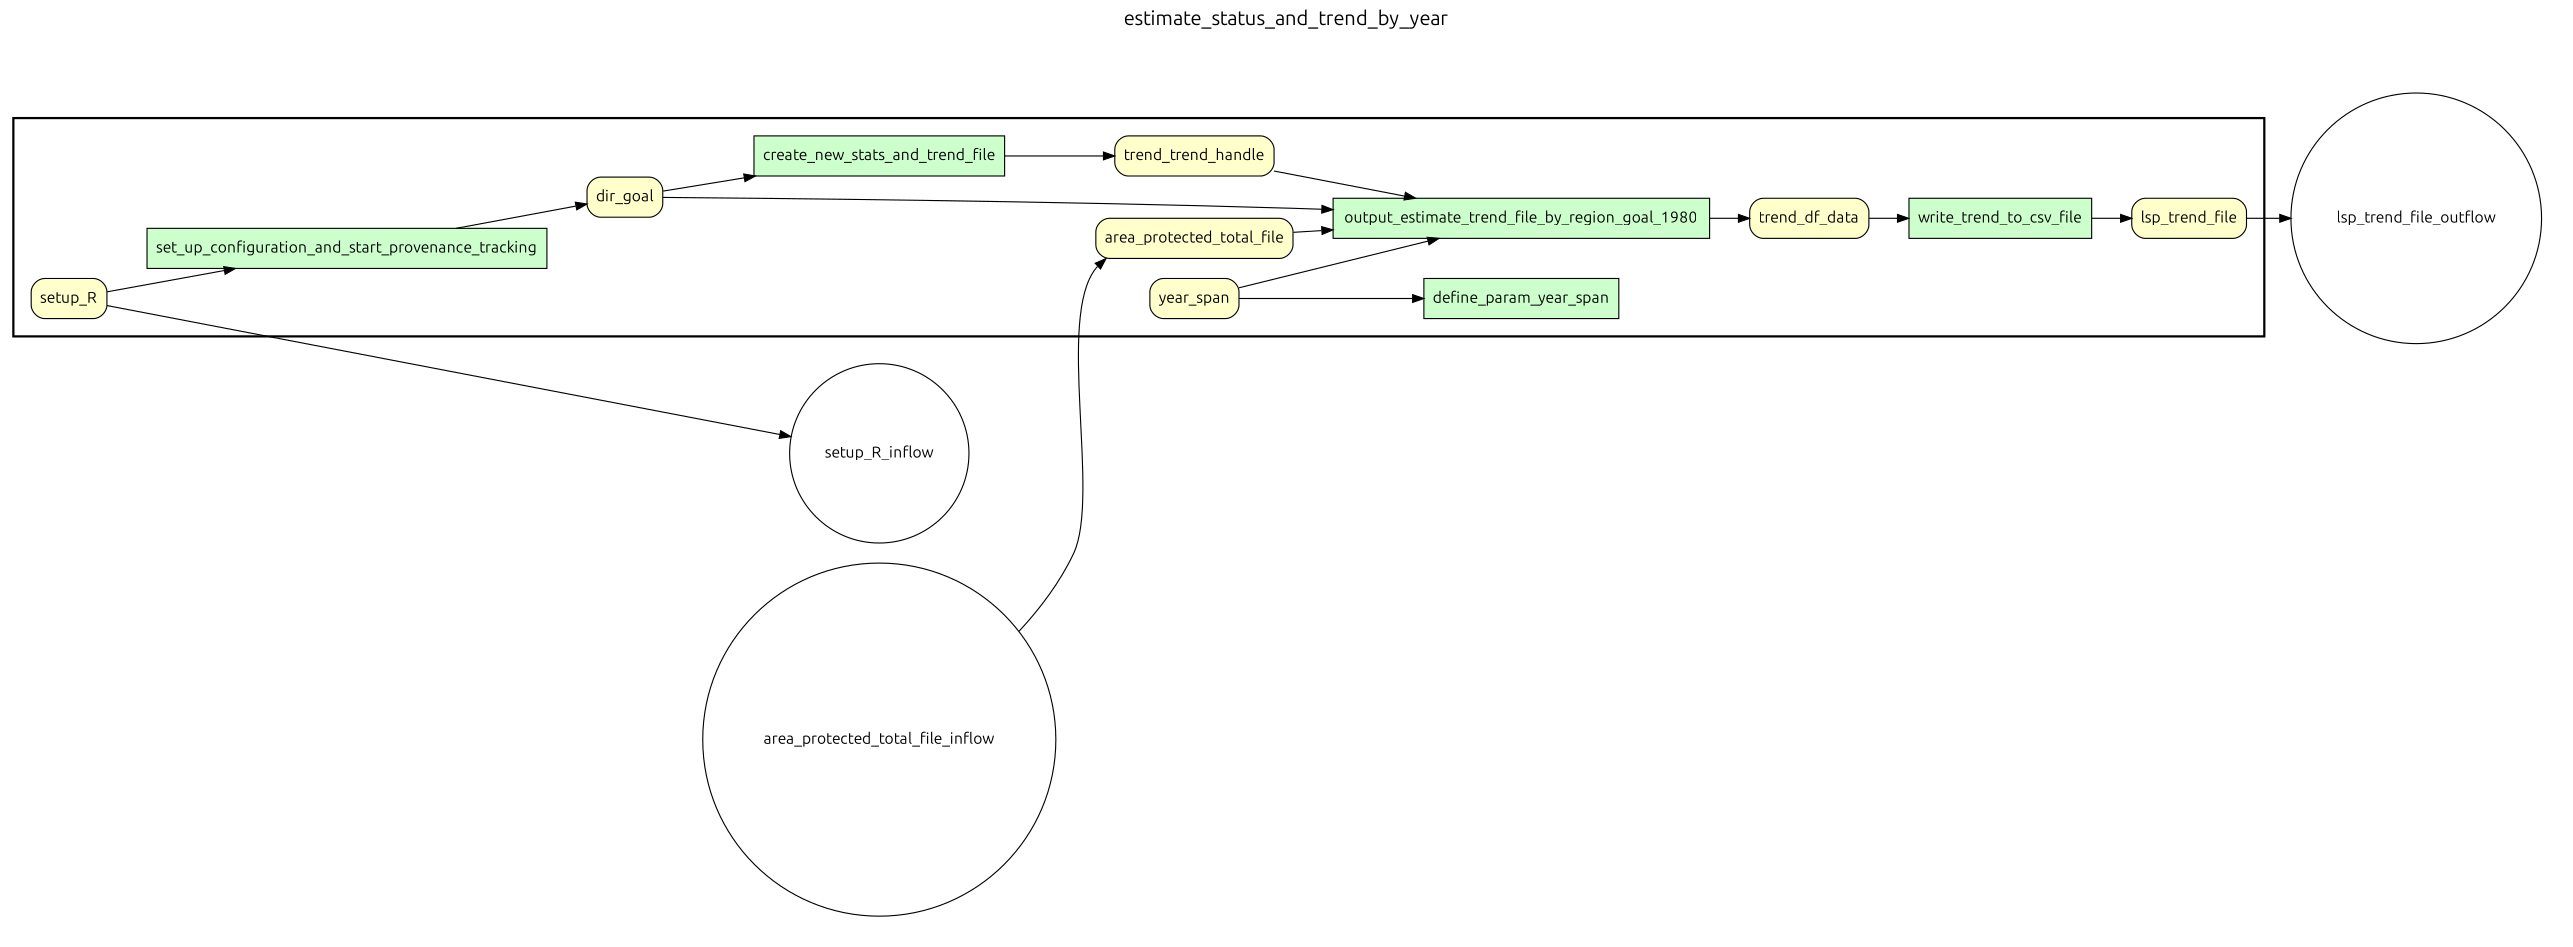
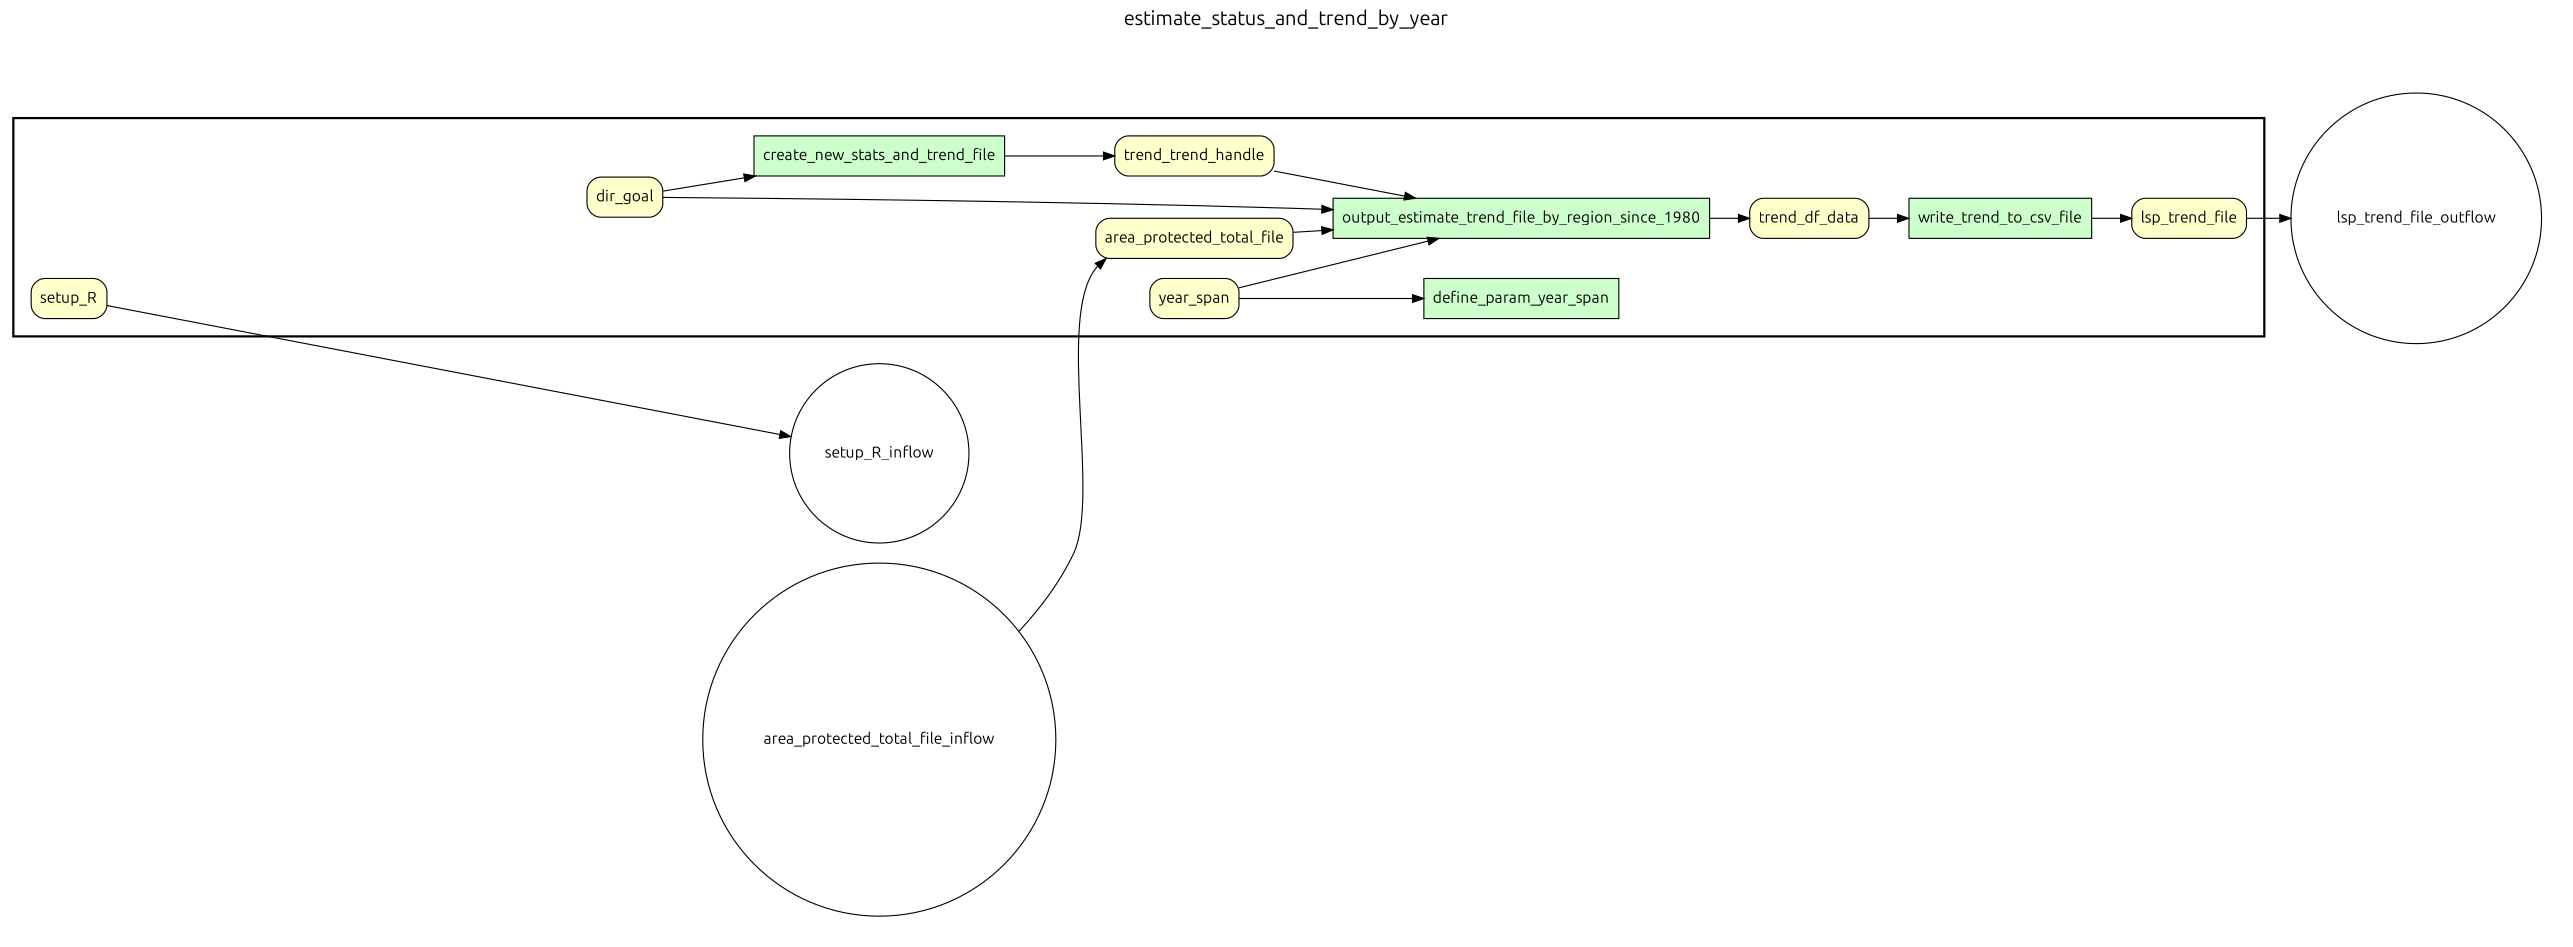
(1521, 218) -> (1521, 218)
(347, 248) -> none
